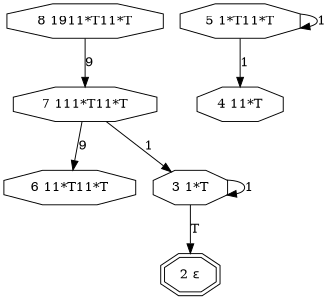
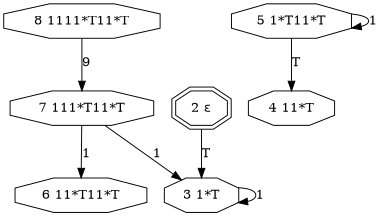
(85, 21) -> (82, 21)
(245, 63) -> (296, 63)
(83, 146) -> (87, 154)
(190, 224) -> (202, 149)
